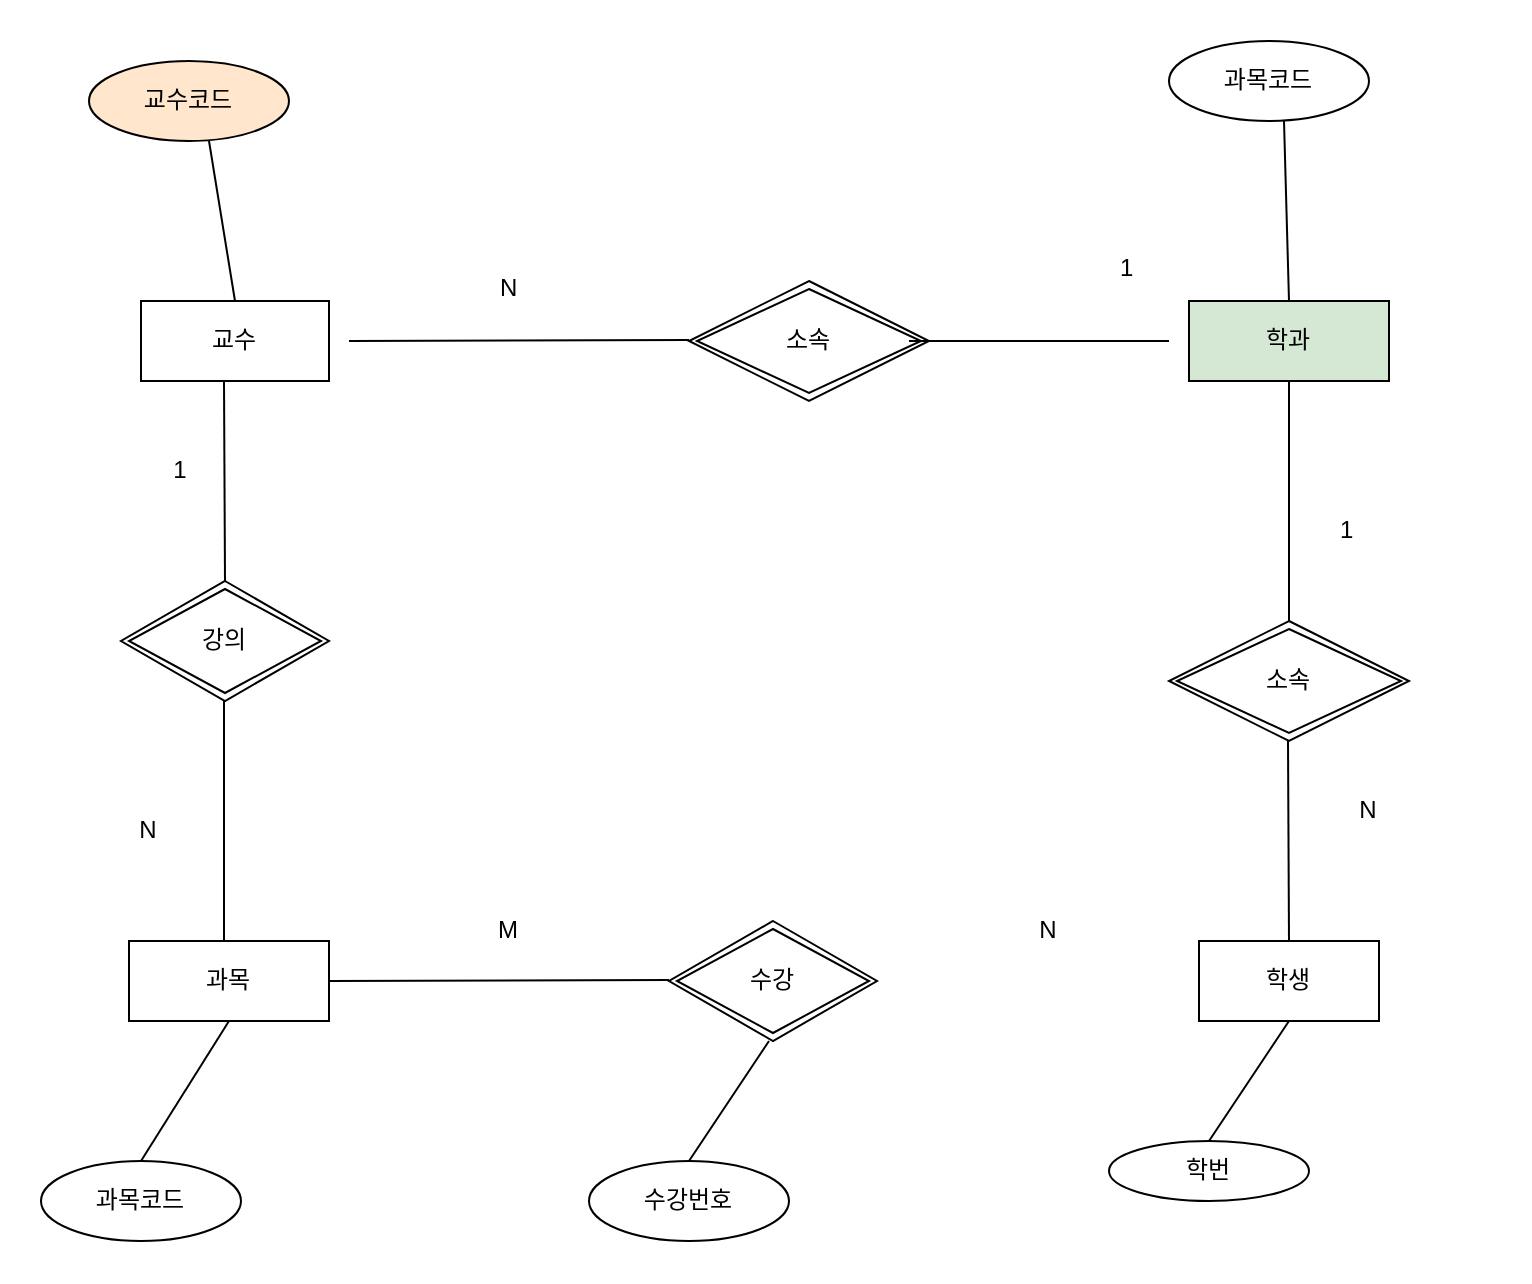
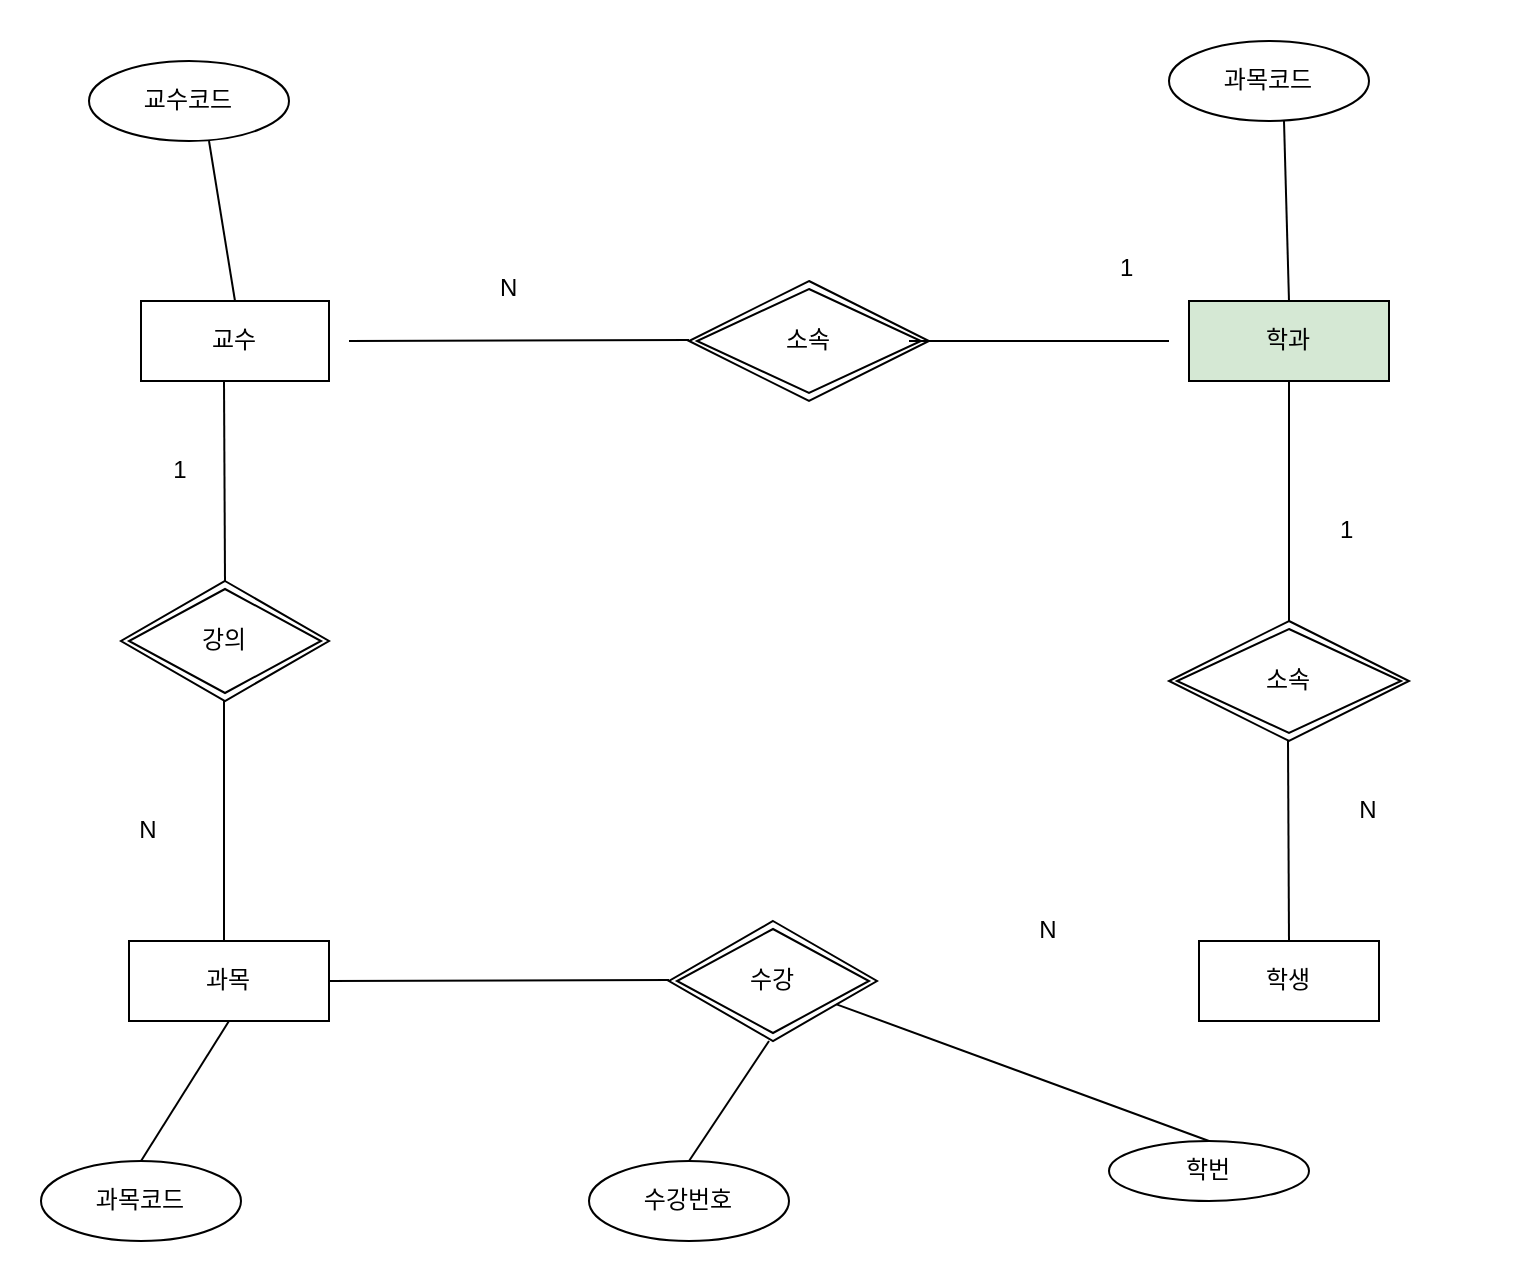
(189, 101) -> (189, 101)
(509, 931) -> none
(1249, 1081) -> (1023, 1073)
